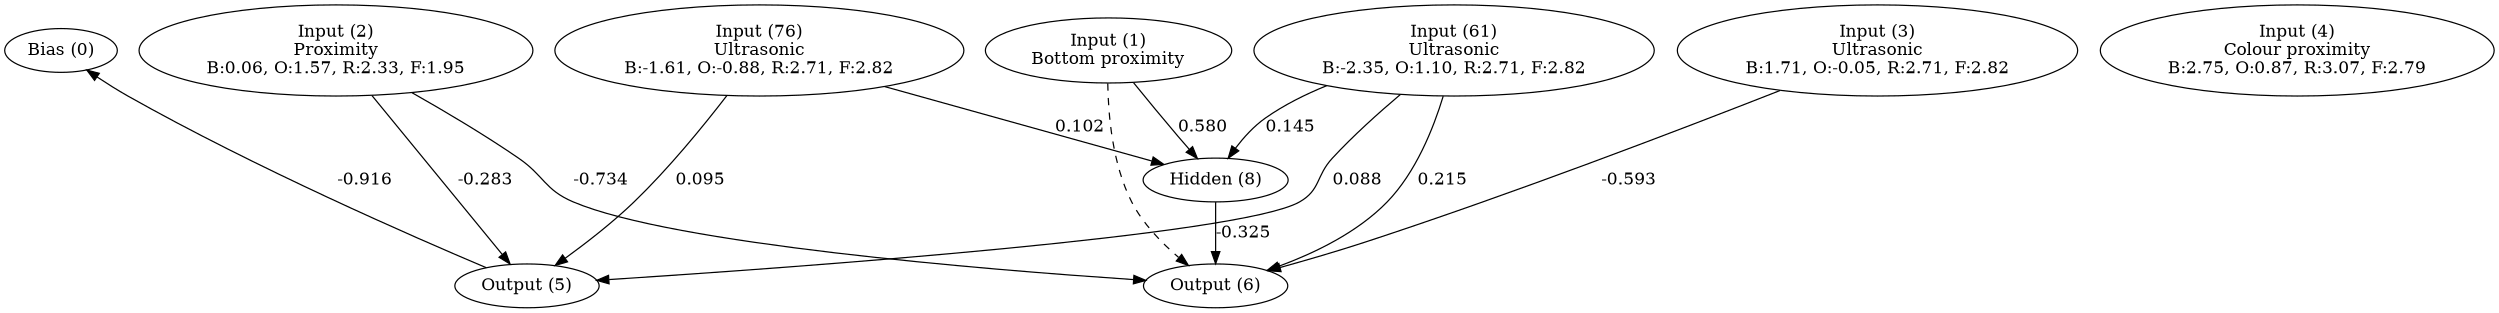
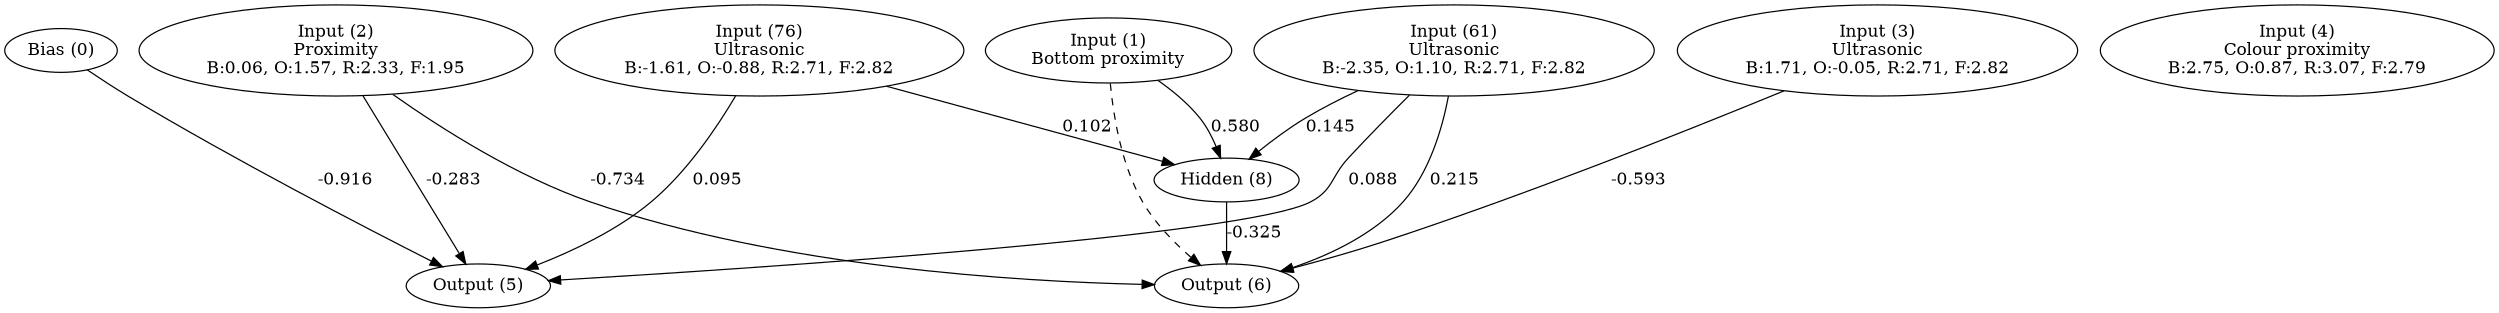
(289, 179) -> (257, 170)
